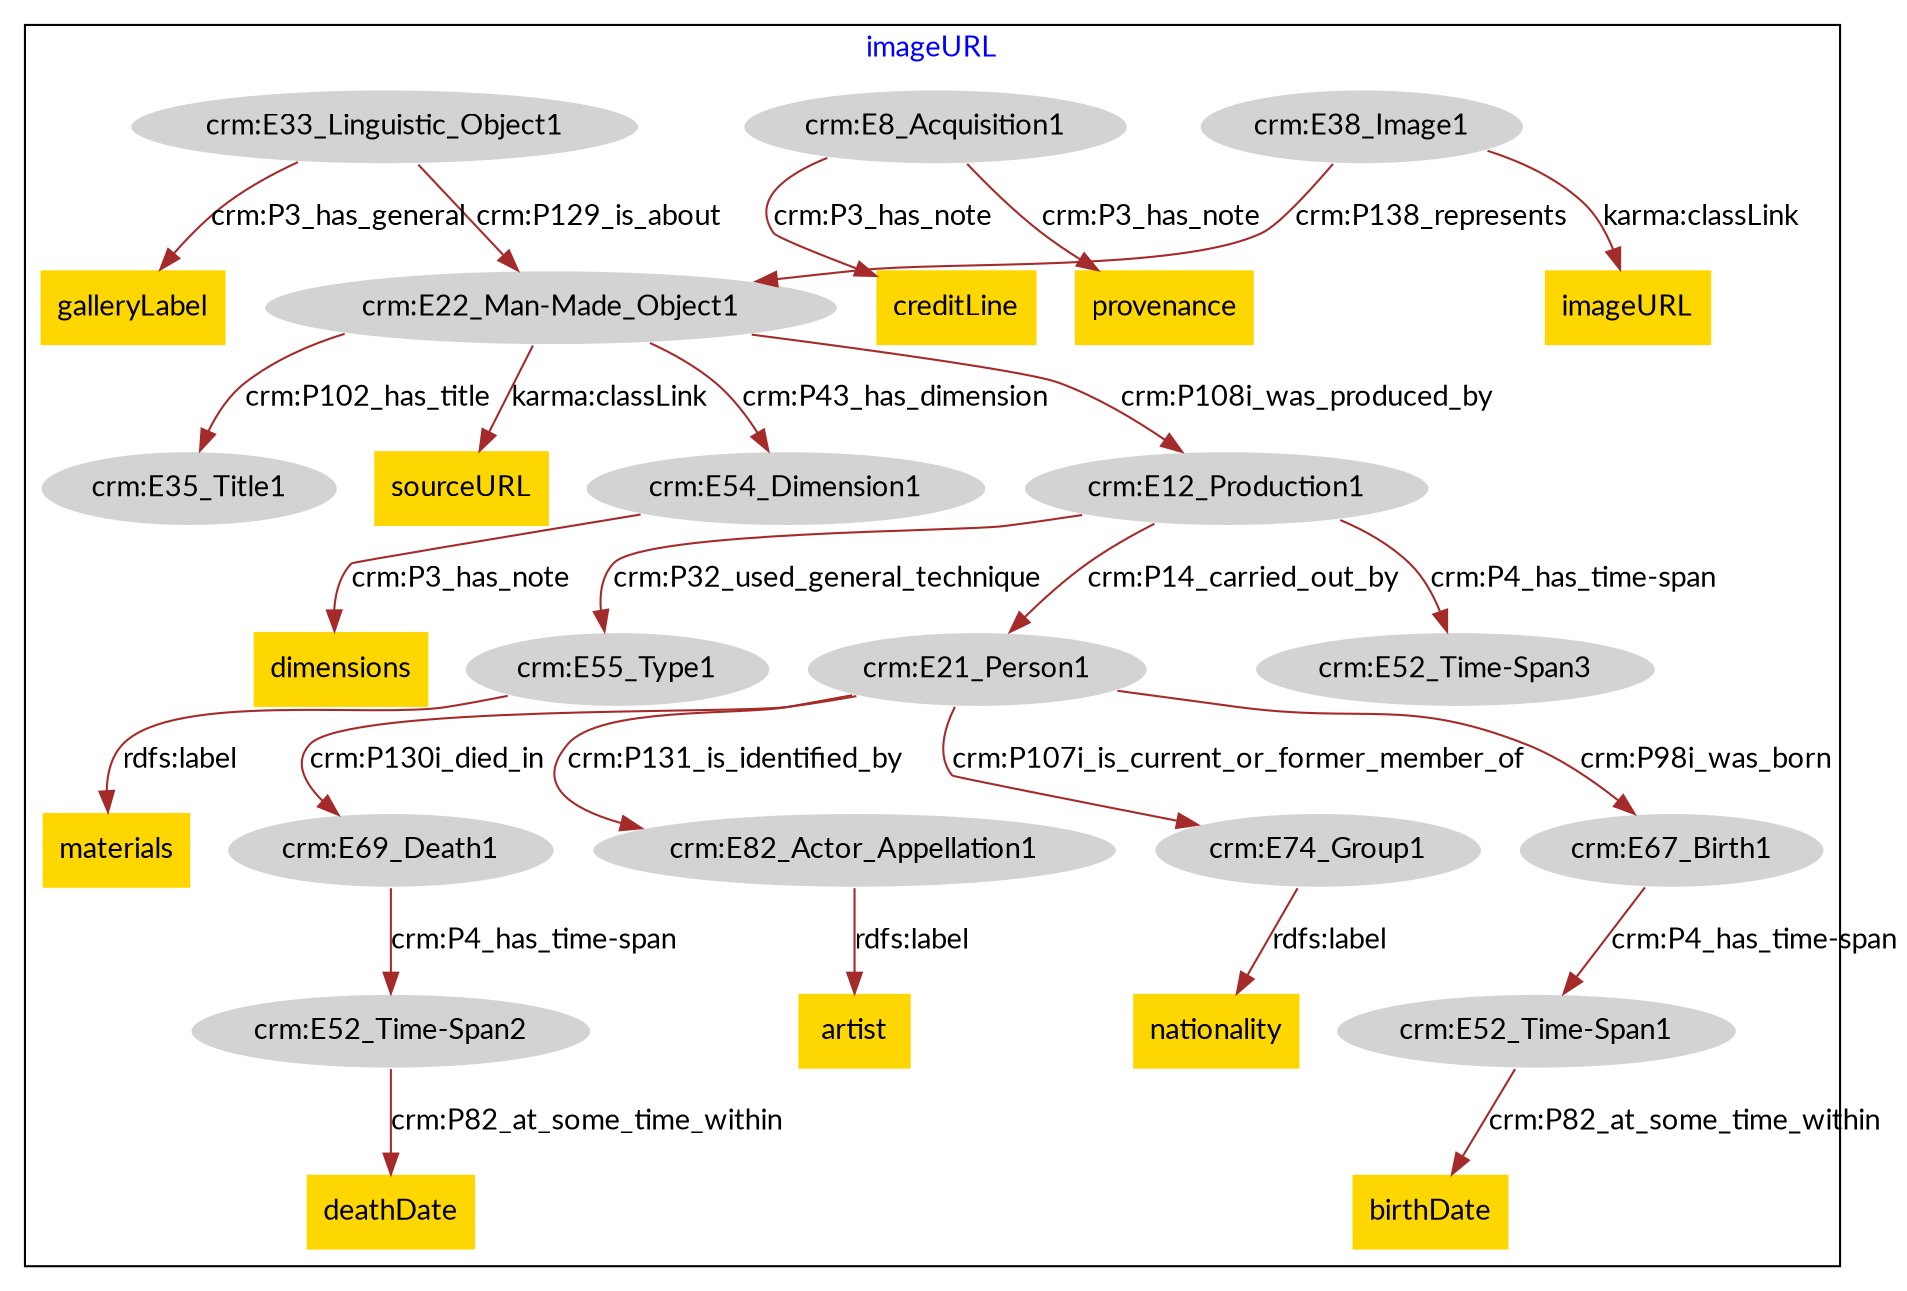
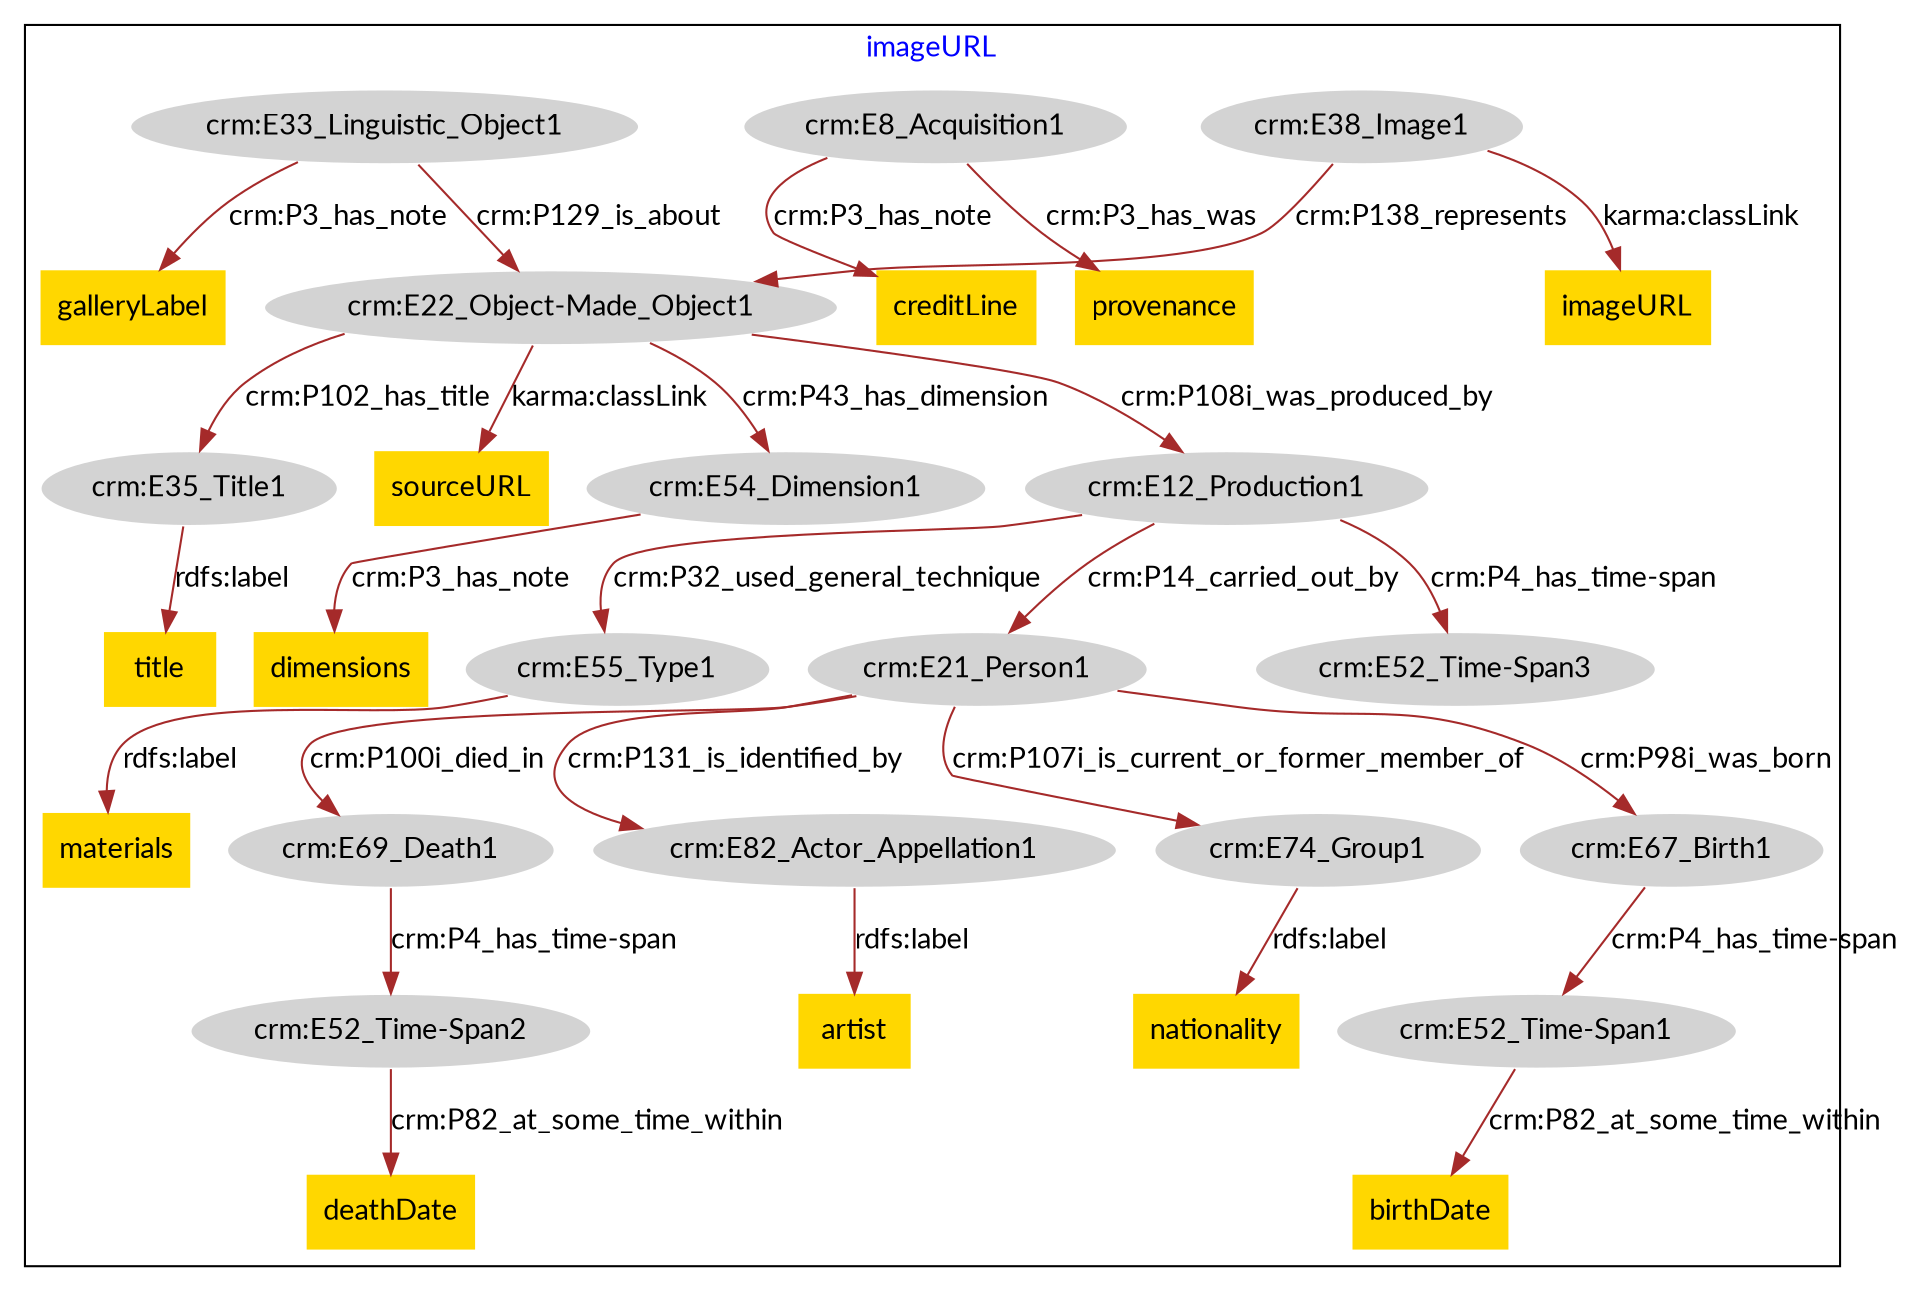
(339, 217) -> (339, 217)
(1152, 217) -> (1152, 217)
(551, 308) -> (551, 308)
none -> (160, 669)
(427, 760) -> (427, 760)
